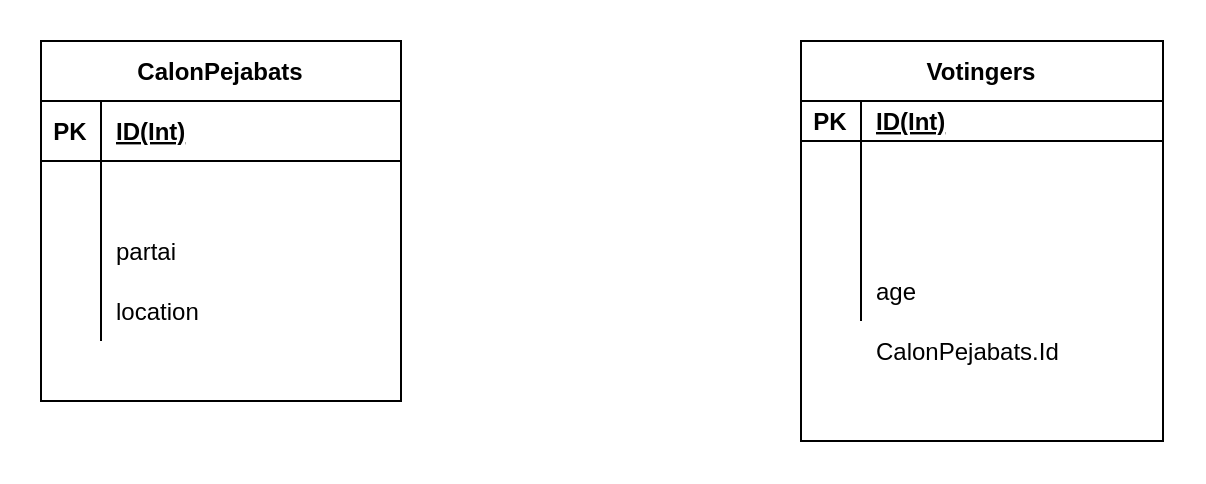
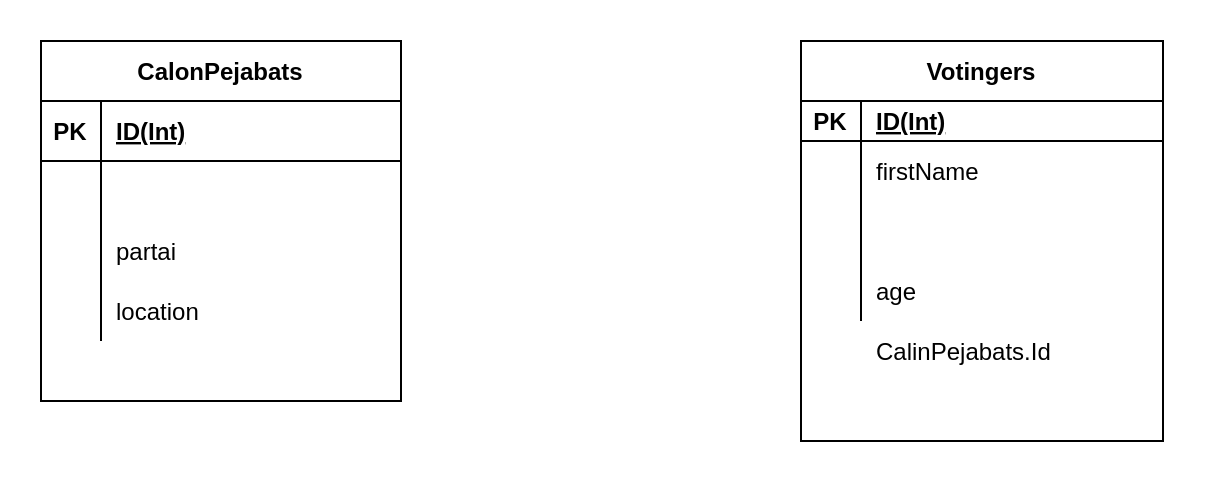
none -> (1012, 171)
(977, 352) -> (974, 352)
